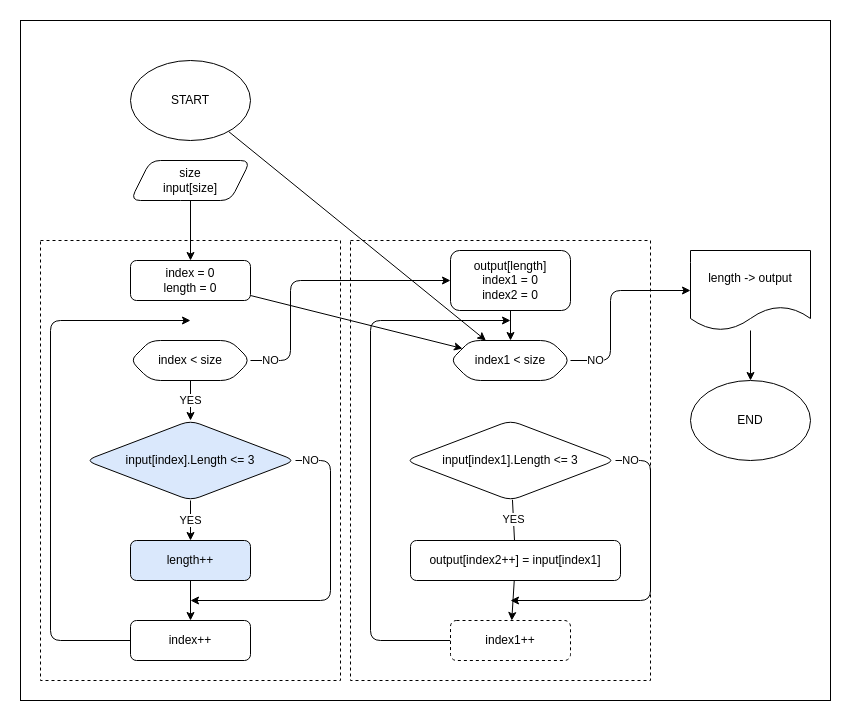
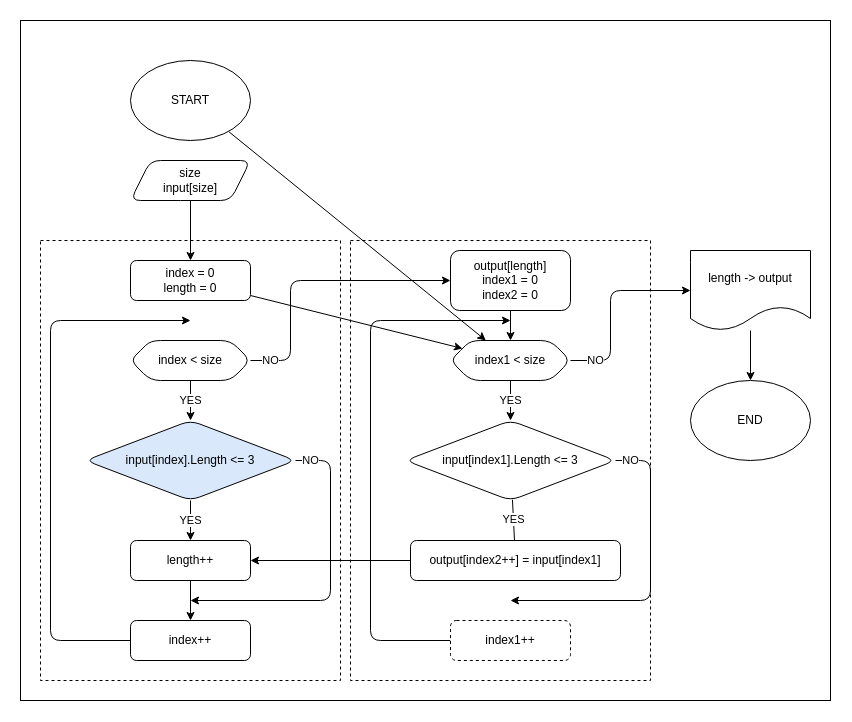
none -> (511, 397)
(191, 561) -> (191, 561)
(513, 597) -> (334, 561)
